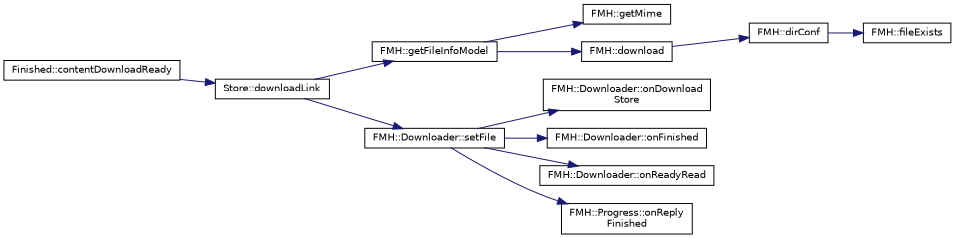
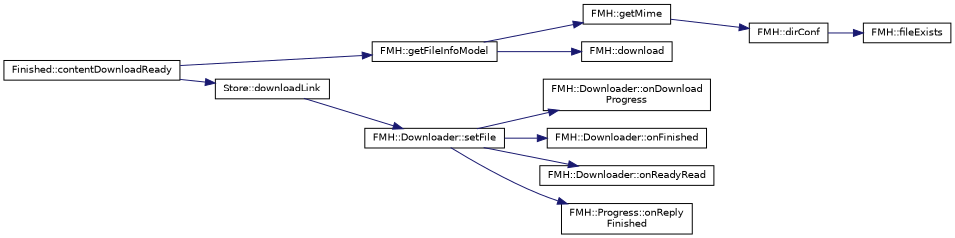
(706, 43) -> (705, 23)
(349, 71) -> (271, 61)
(627, 95) -> (627, 95)
